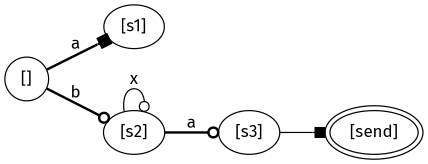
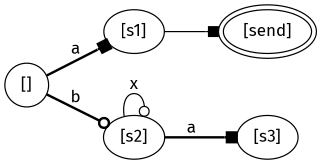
(187, 132) -> (195, 137)
(296, 132) -> (185, 32)
